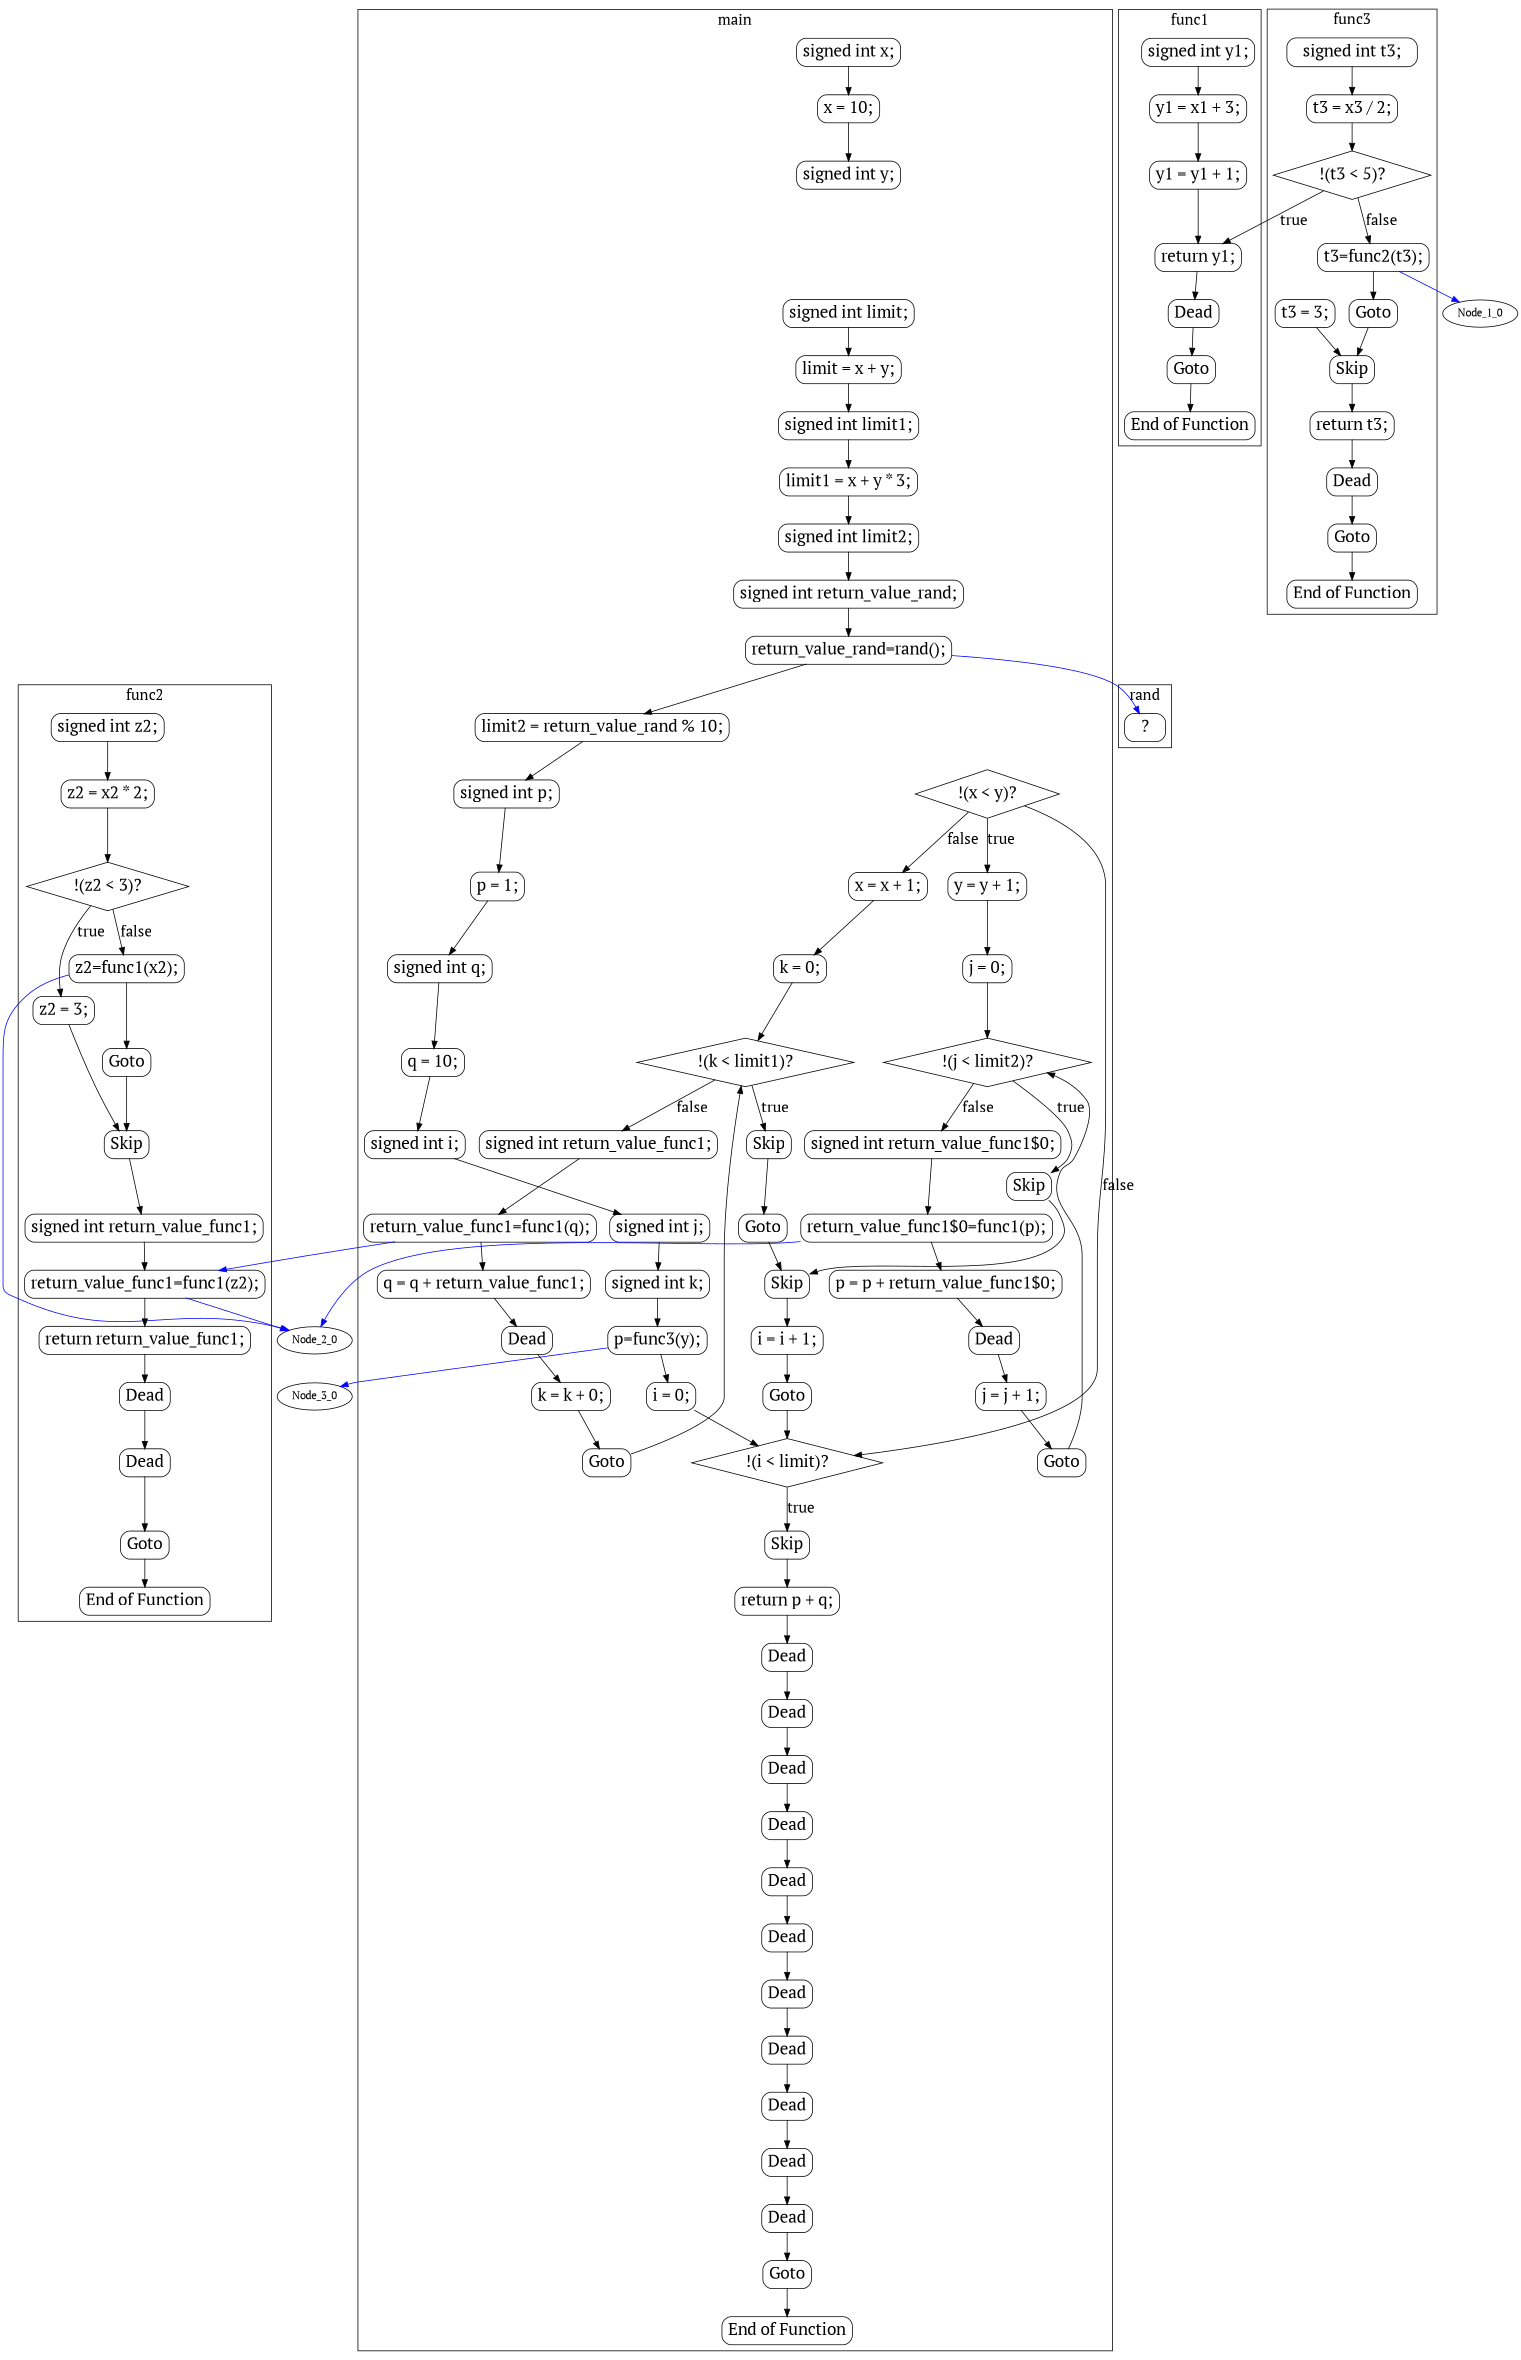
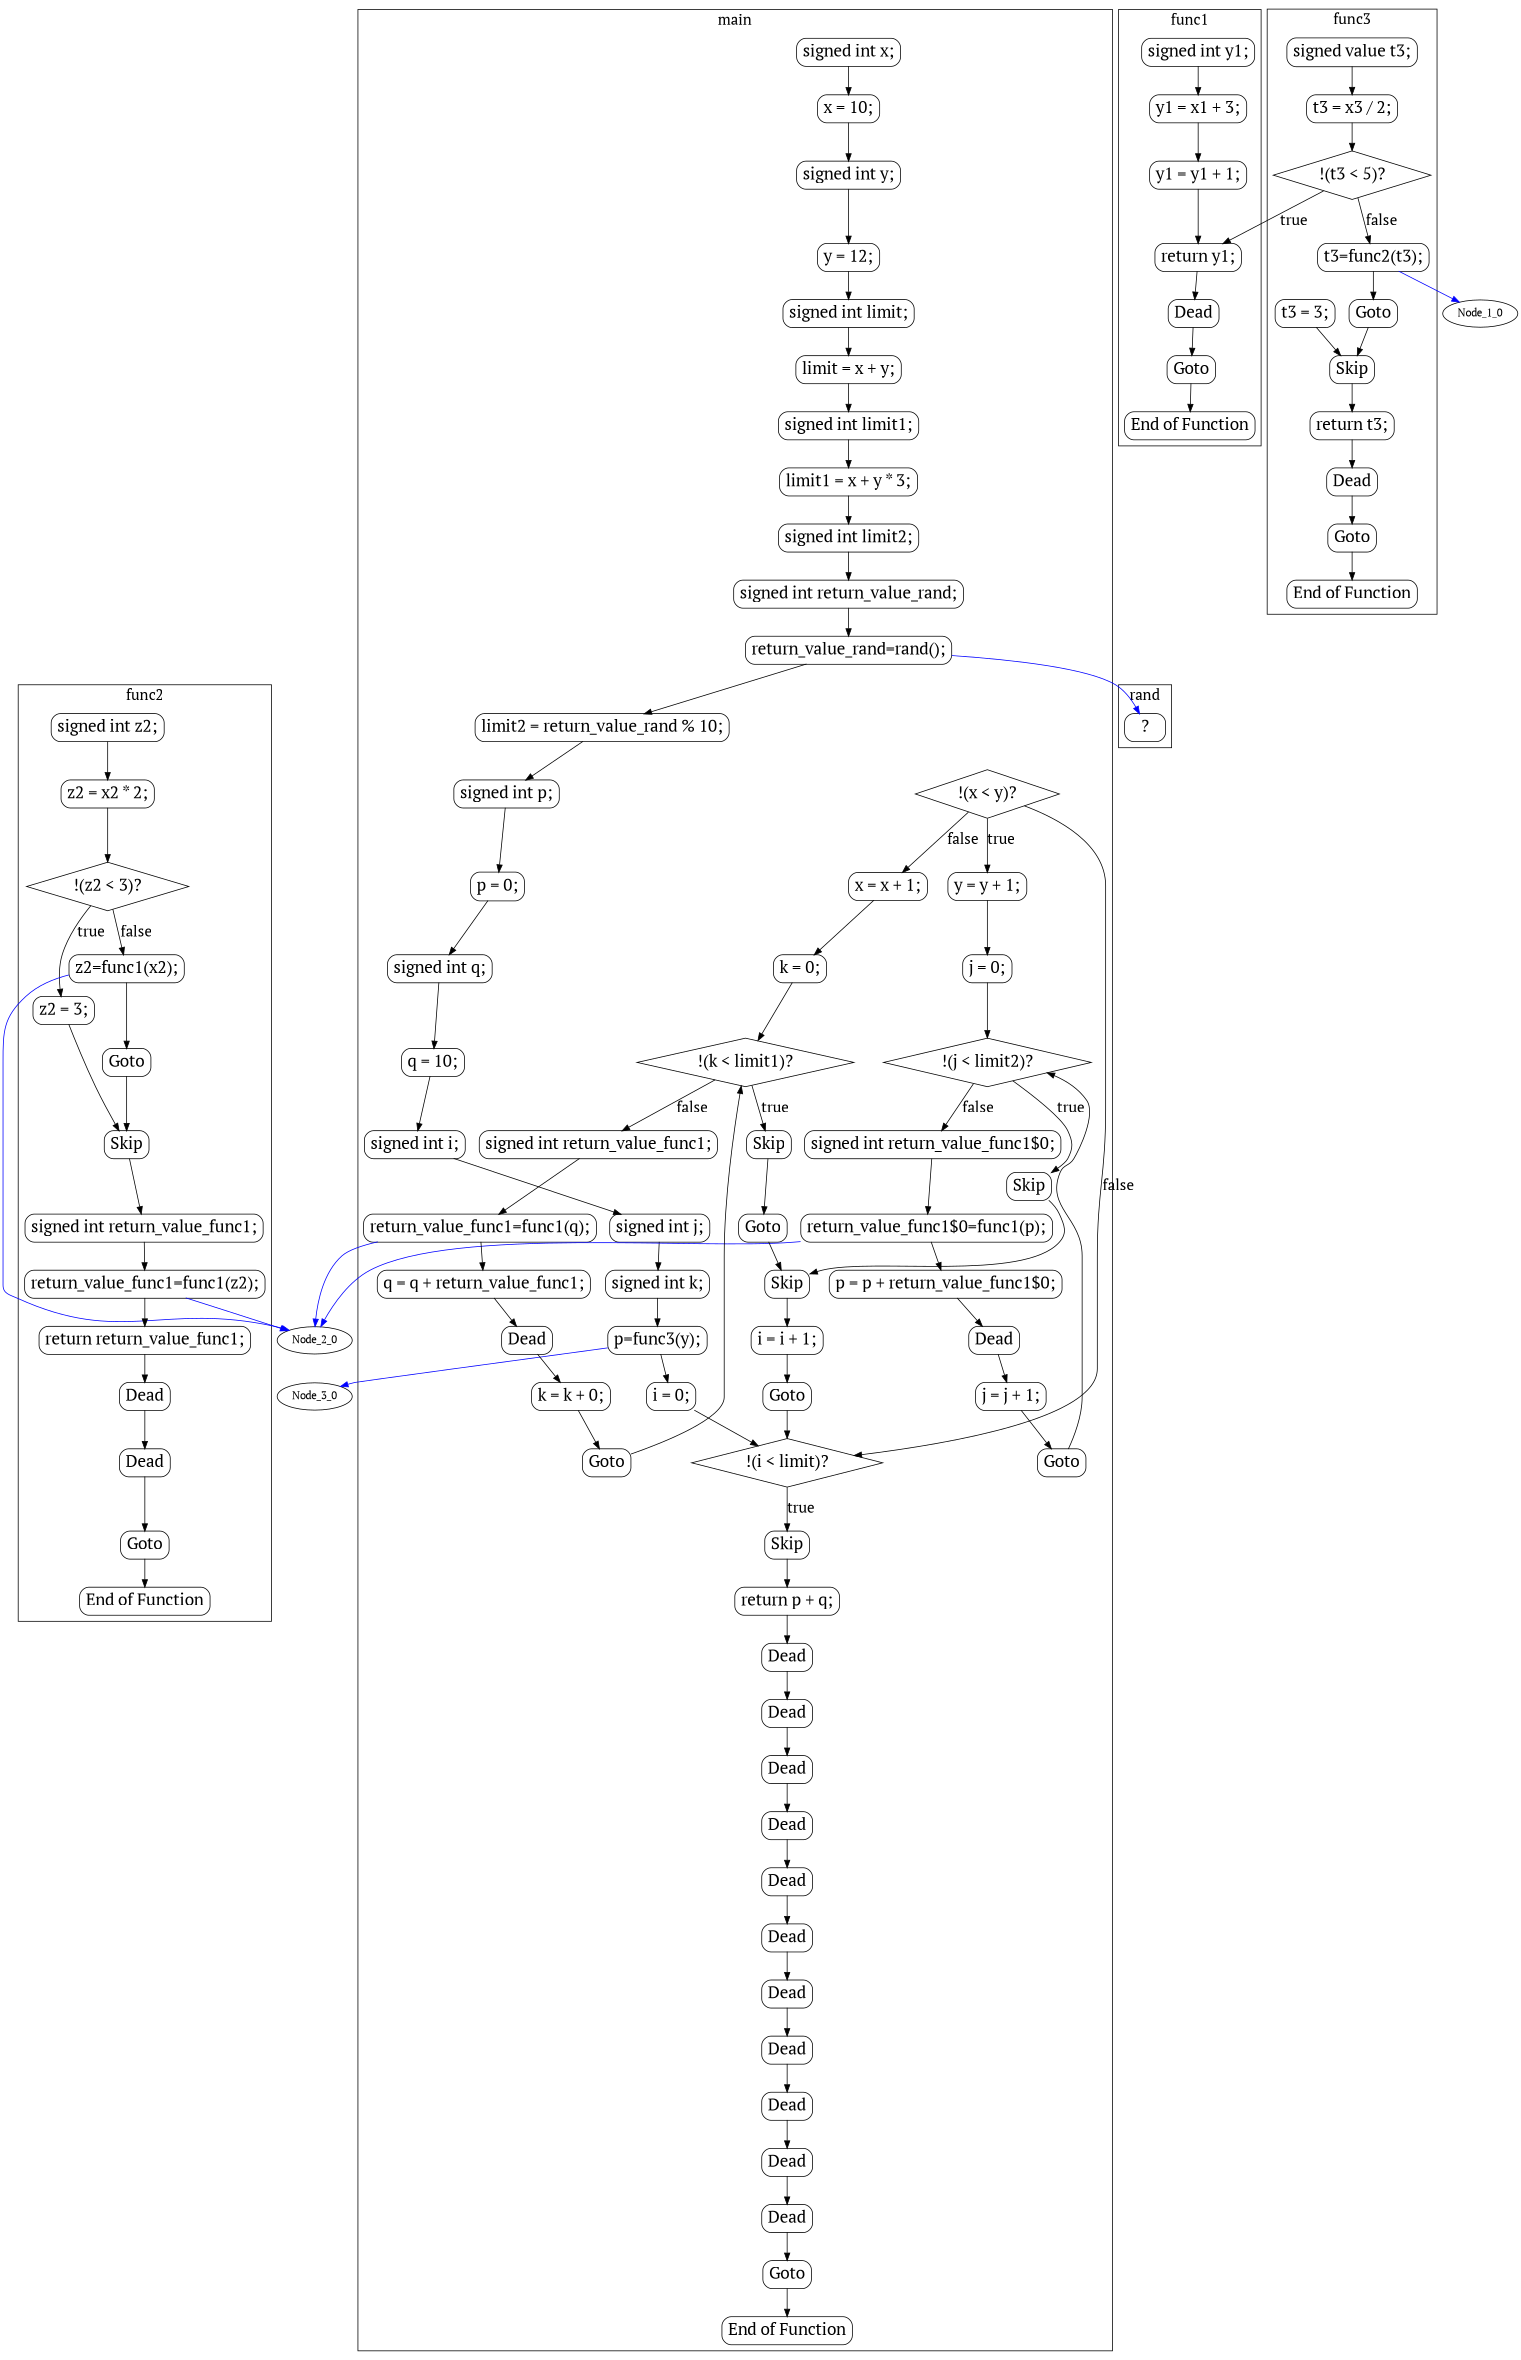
(1352, 52) -> (1352, 52)
none -> (849, 257)
(497, 886) -> (497, 886)
(311, 1255) -> (332, 1268)
